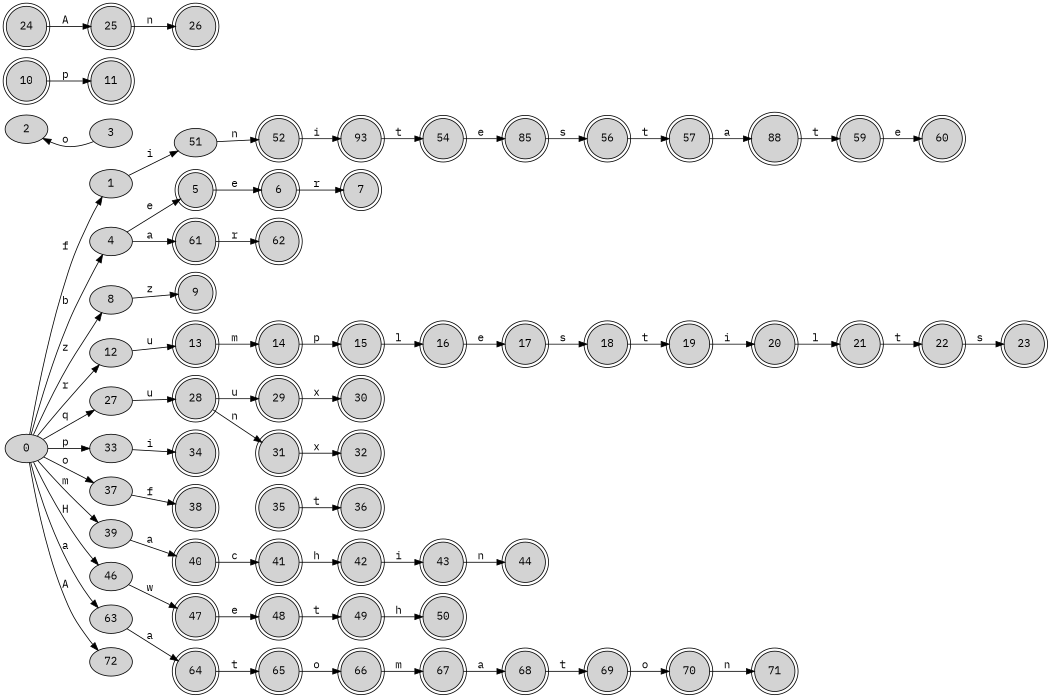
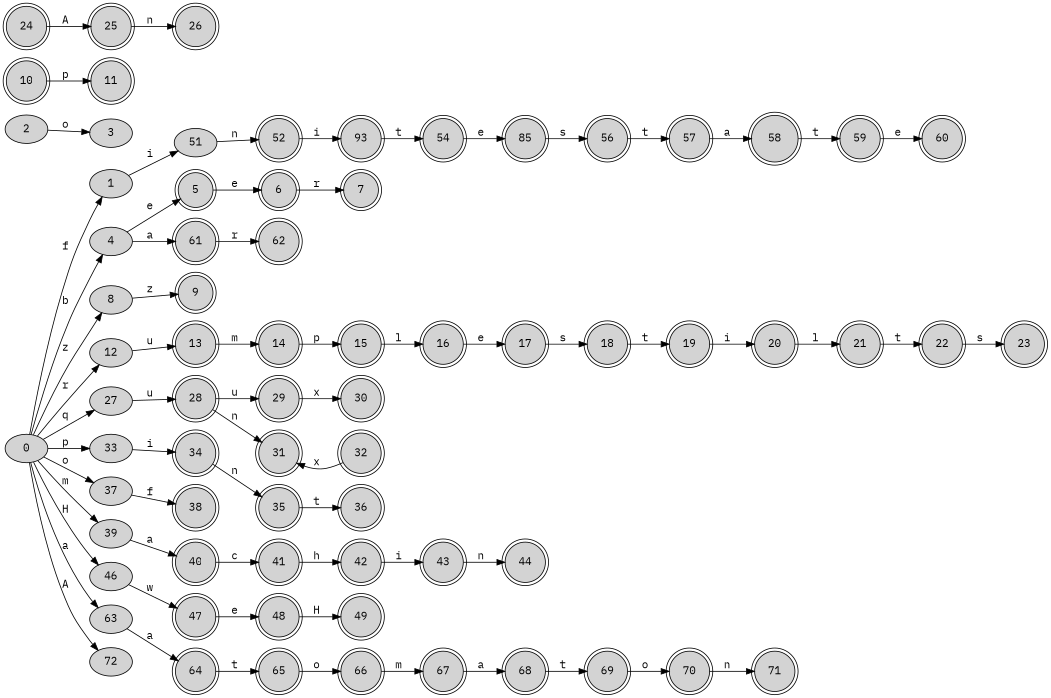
(775, 139) -> (775, 139)
(72, 147) -> (65, 131)
(316, 453) -> (324, 469)
none -> (234, 478)
(320, 611) -> (320, 611)
(443, 617) -> none
